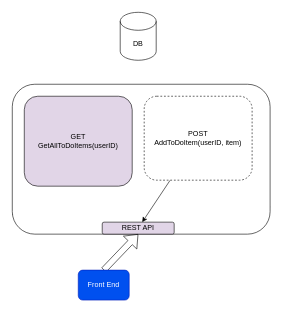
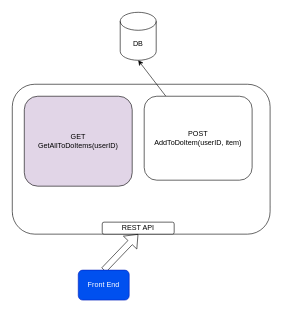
(198, 138) -> (198, 138)
(157, 200) -> (154, 80)
(138, 228) -> (138, 228)
